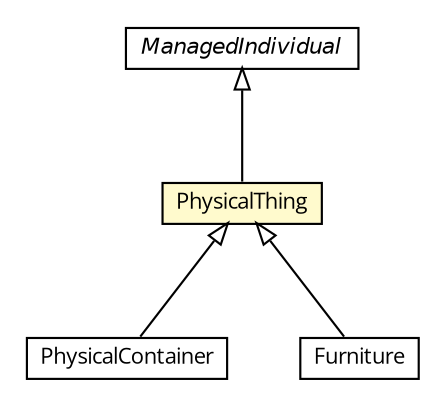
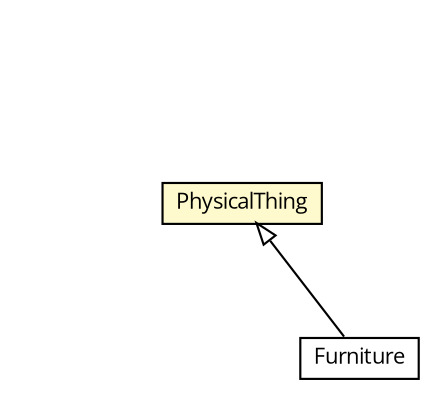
(242, 47) -> none
(126, 357) -> none
